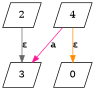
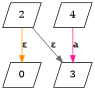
(73, 42) -> (22, 42)
